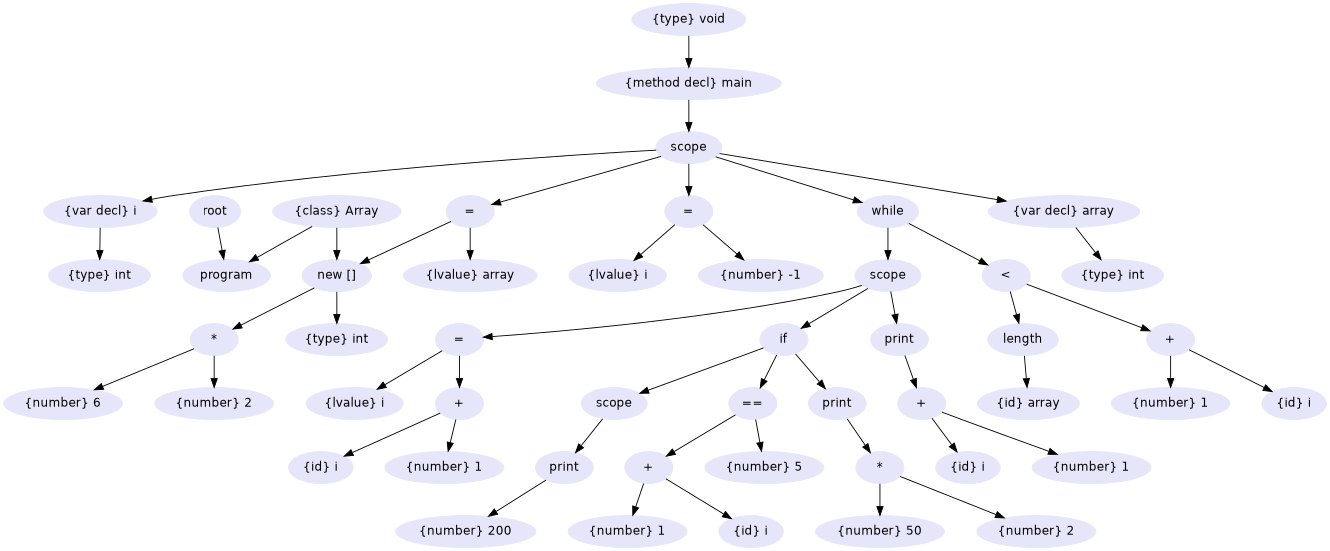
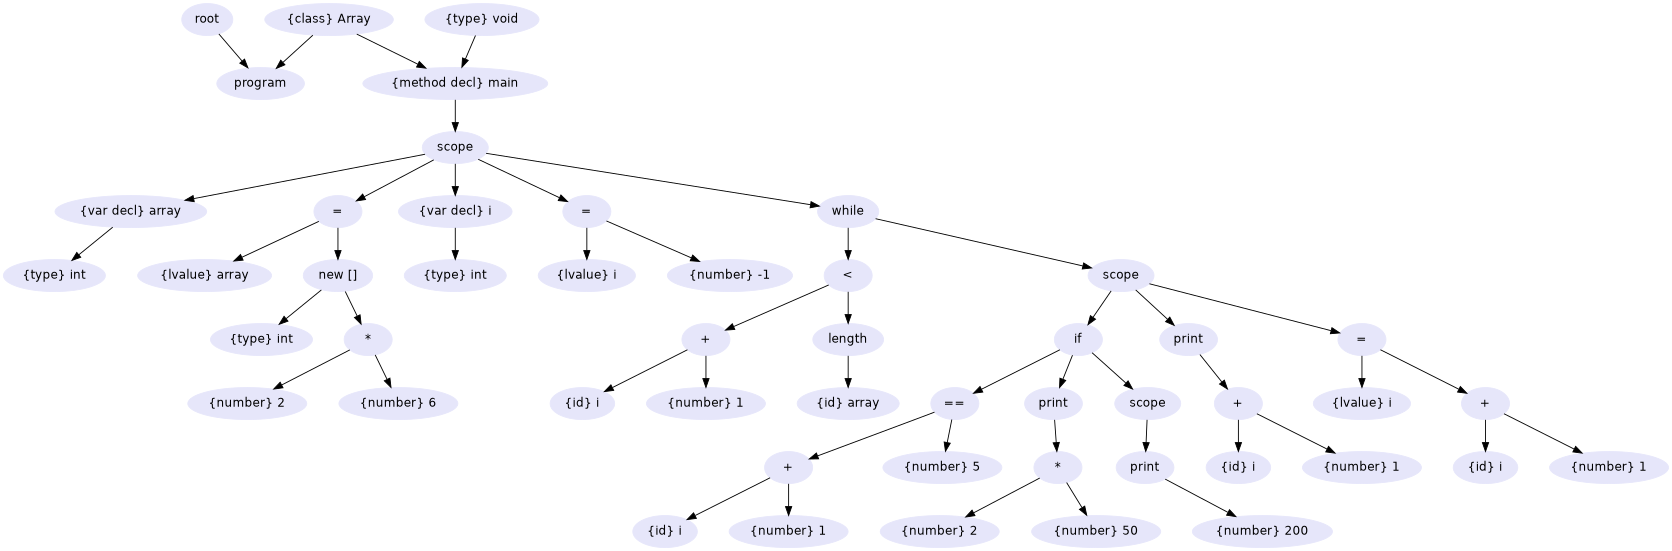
(337, 239) -> (387, 49)
